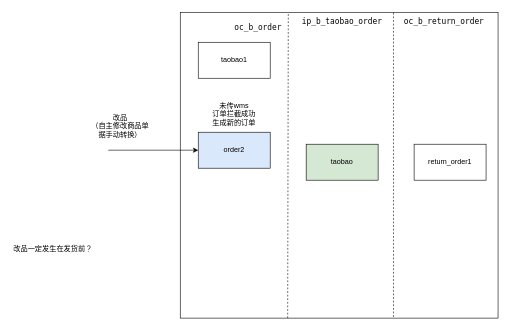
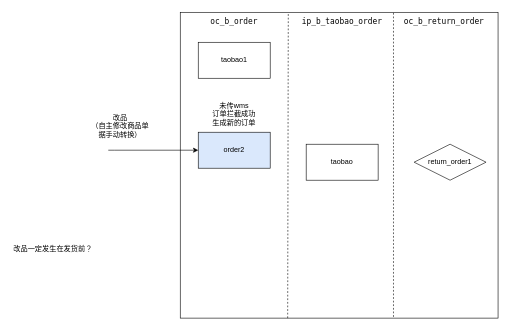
(258, 27) -> (234, 21)
(342, 162) -> (342, 162)
(450, 162) -> (450, 162)
